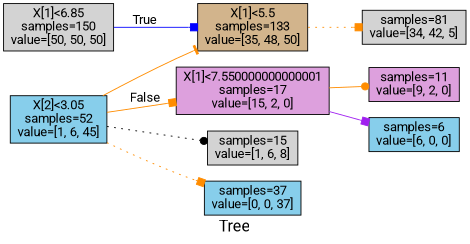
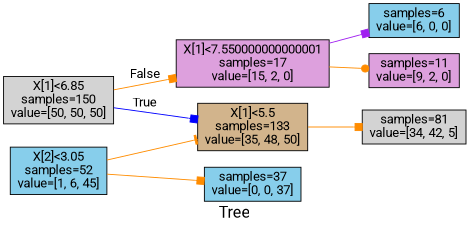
(331, 27) -> (331, 127)
(137, 108) -> (141, 85)
(253, 148) -> none
(151, 163) -> (151, 177)
